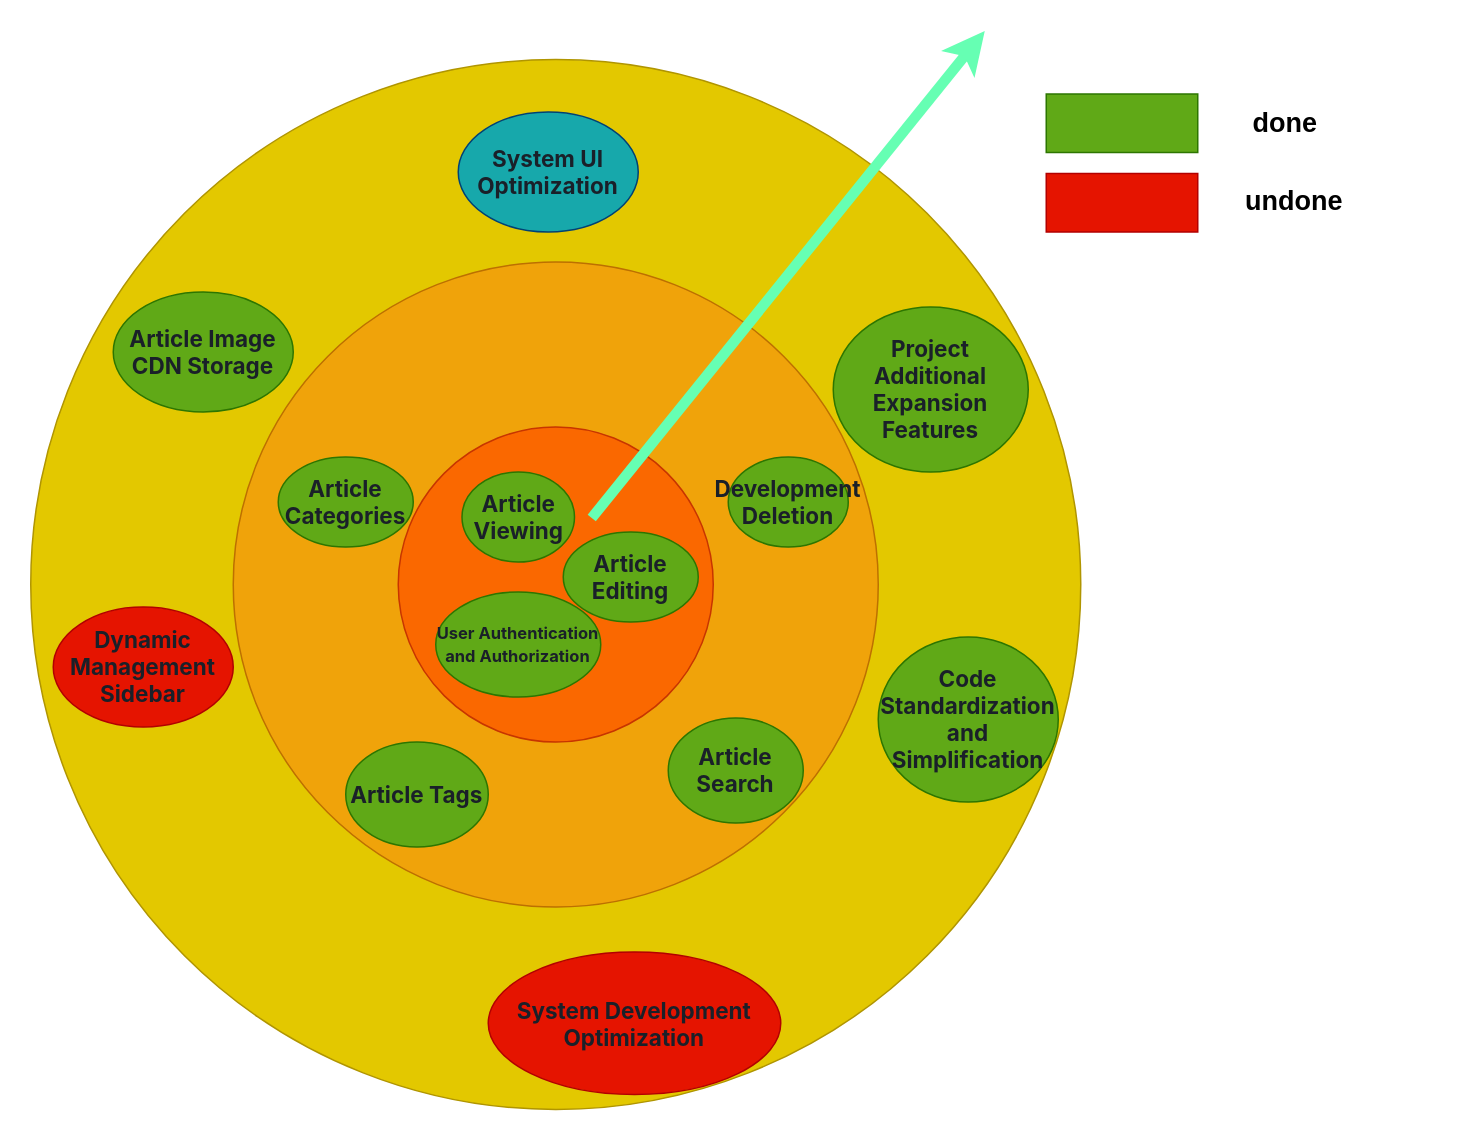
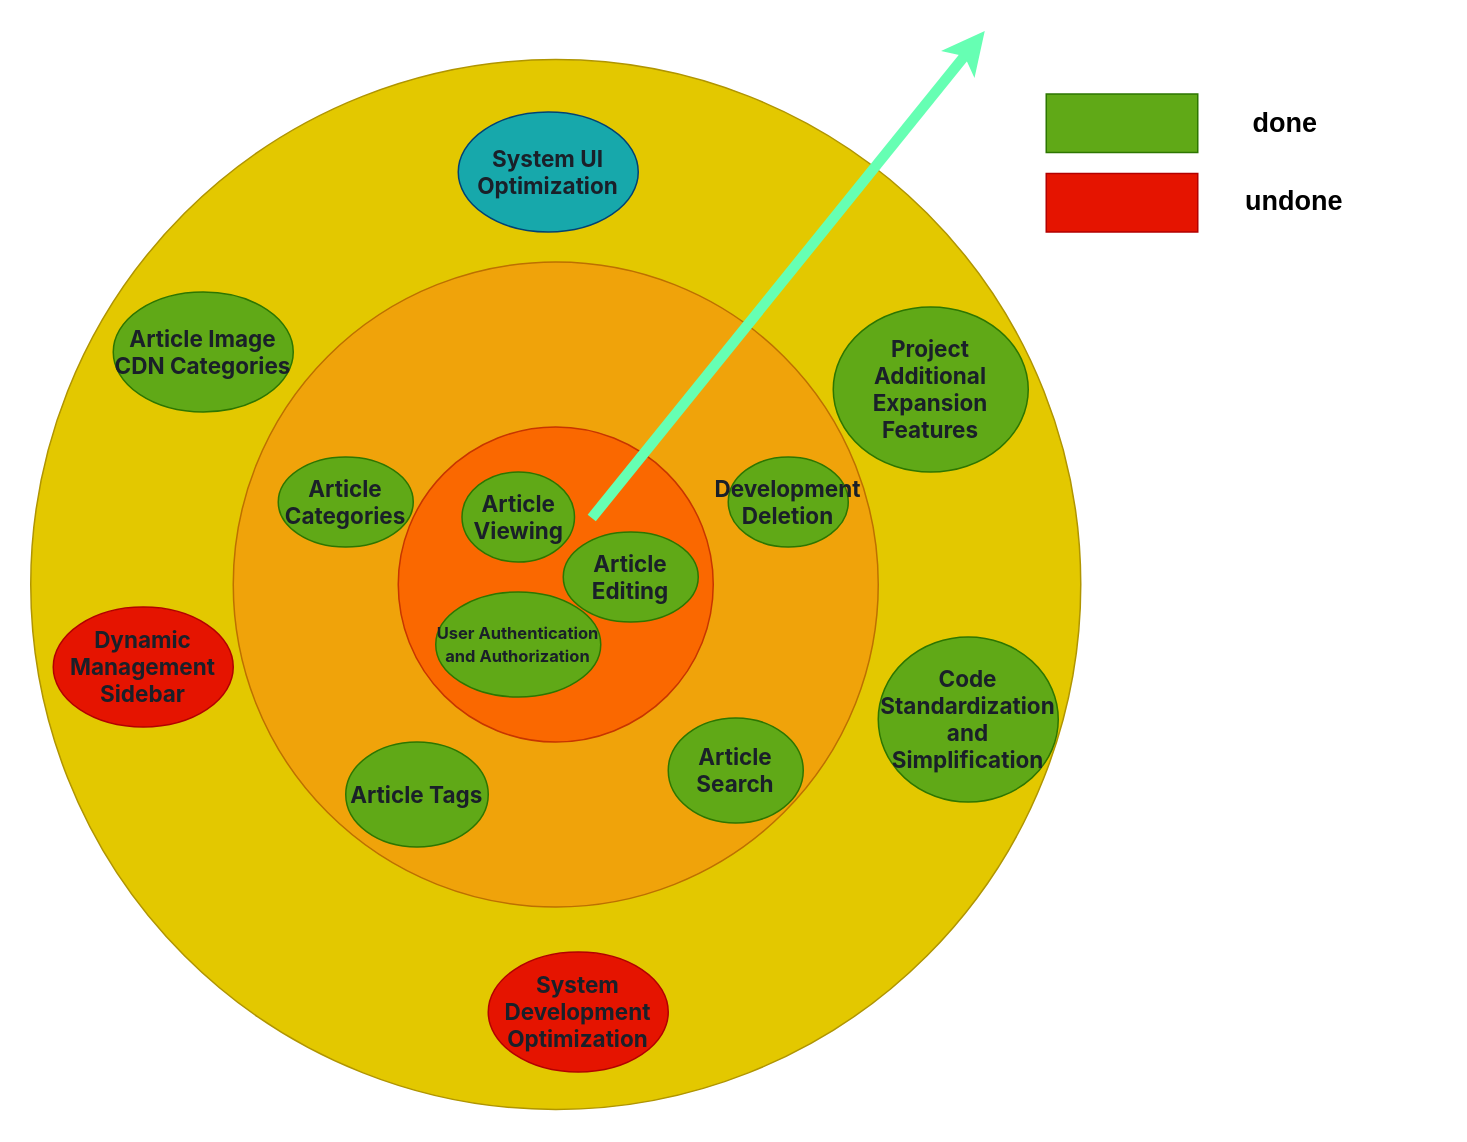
(203, 352) -> (203, 352)
(635, 1023) -> (578, 1012)
